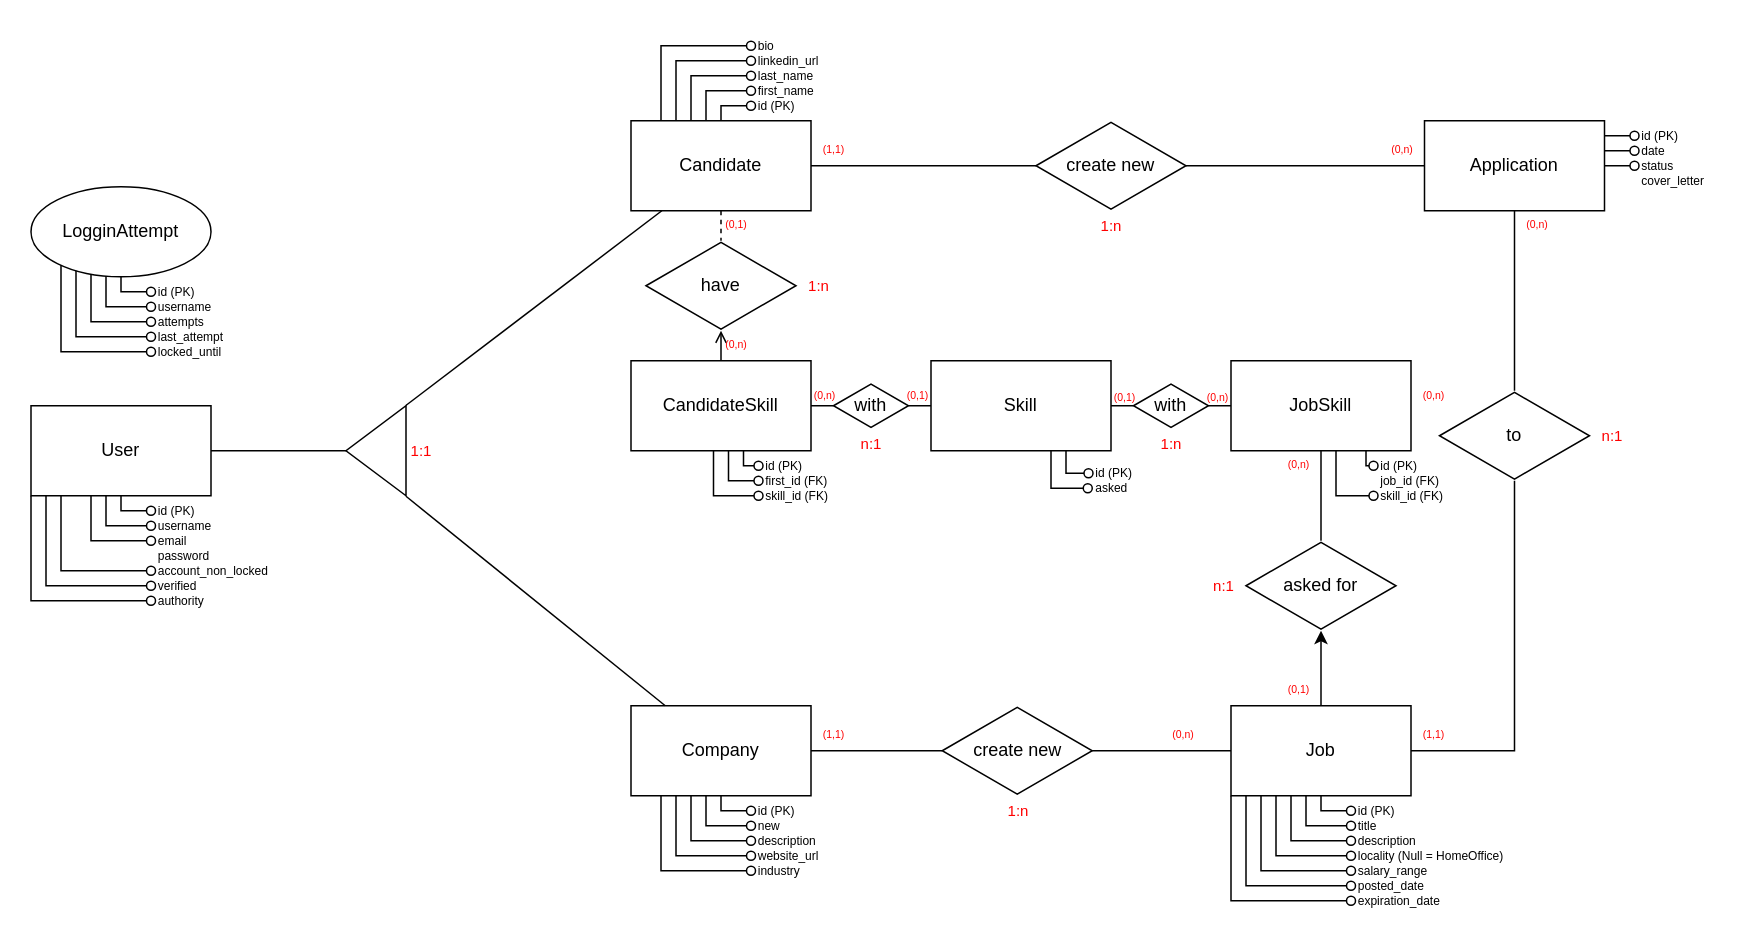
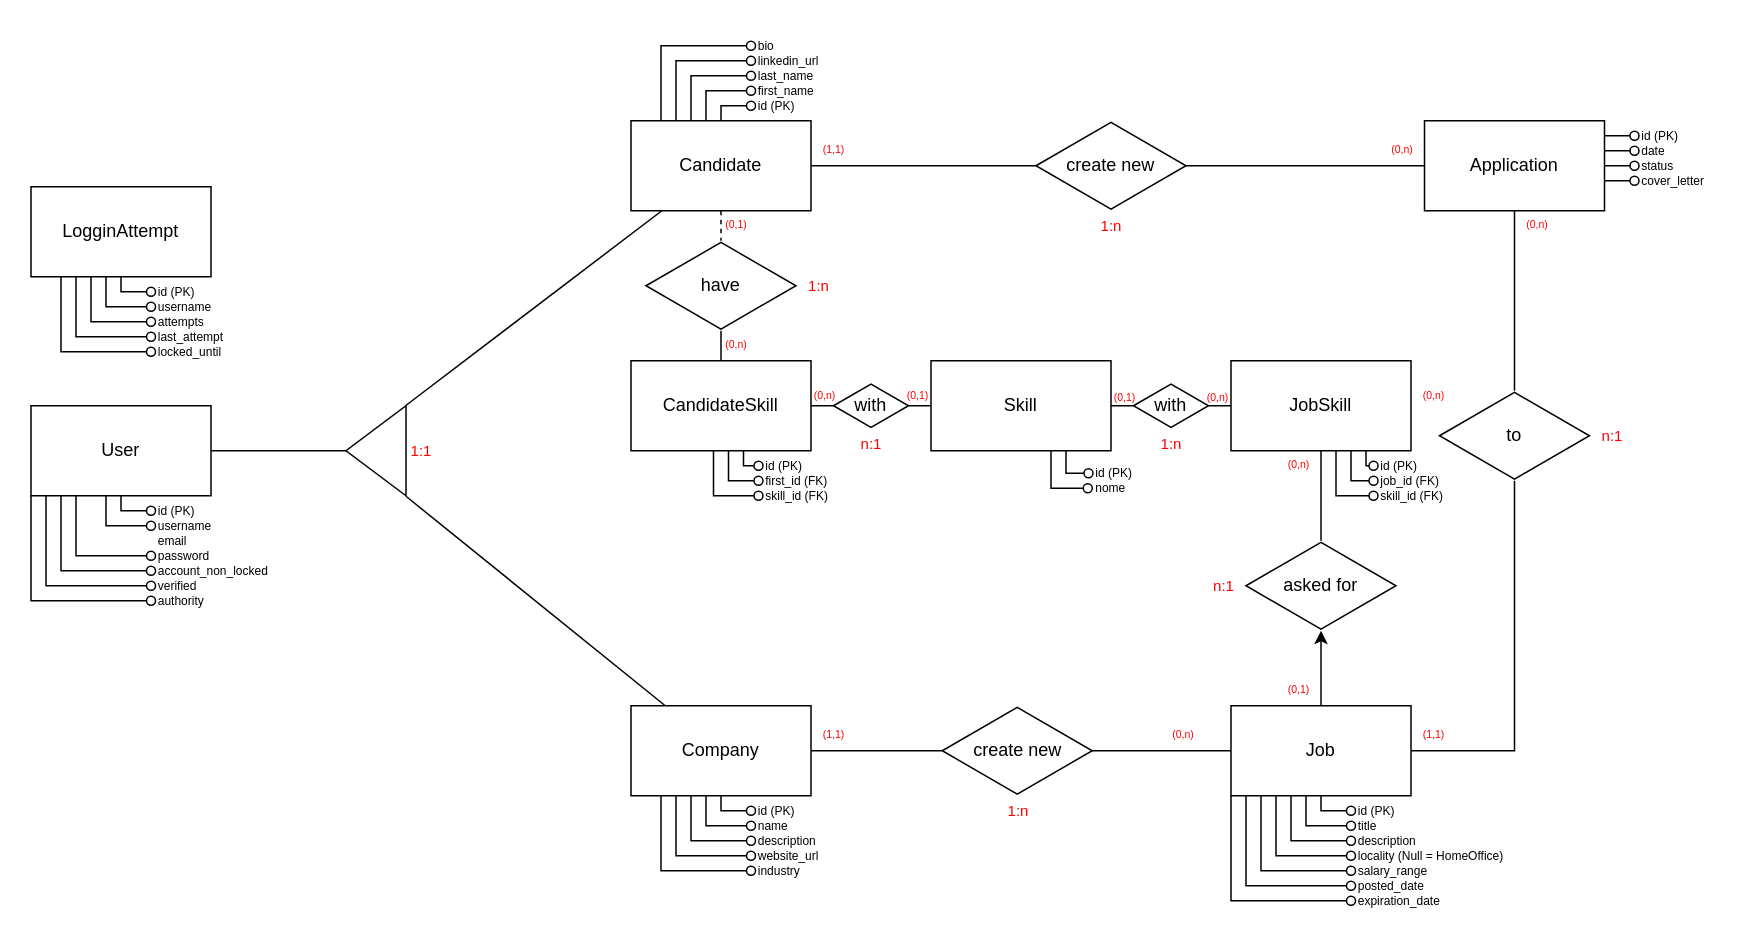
none -> (1616, 181)
(121, 232) -> (121, 232)
(721, 337) -> (721, 336)
none -> (1351, 475)
(1113, 488) -> (1109, 488)
(96, 541) -> none
none -> (81, 556)
(768, 826) -> (772, 826)
